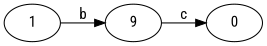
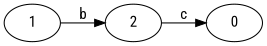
(133, 23) -> (133, 23)
